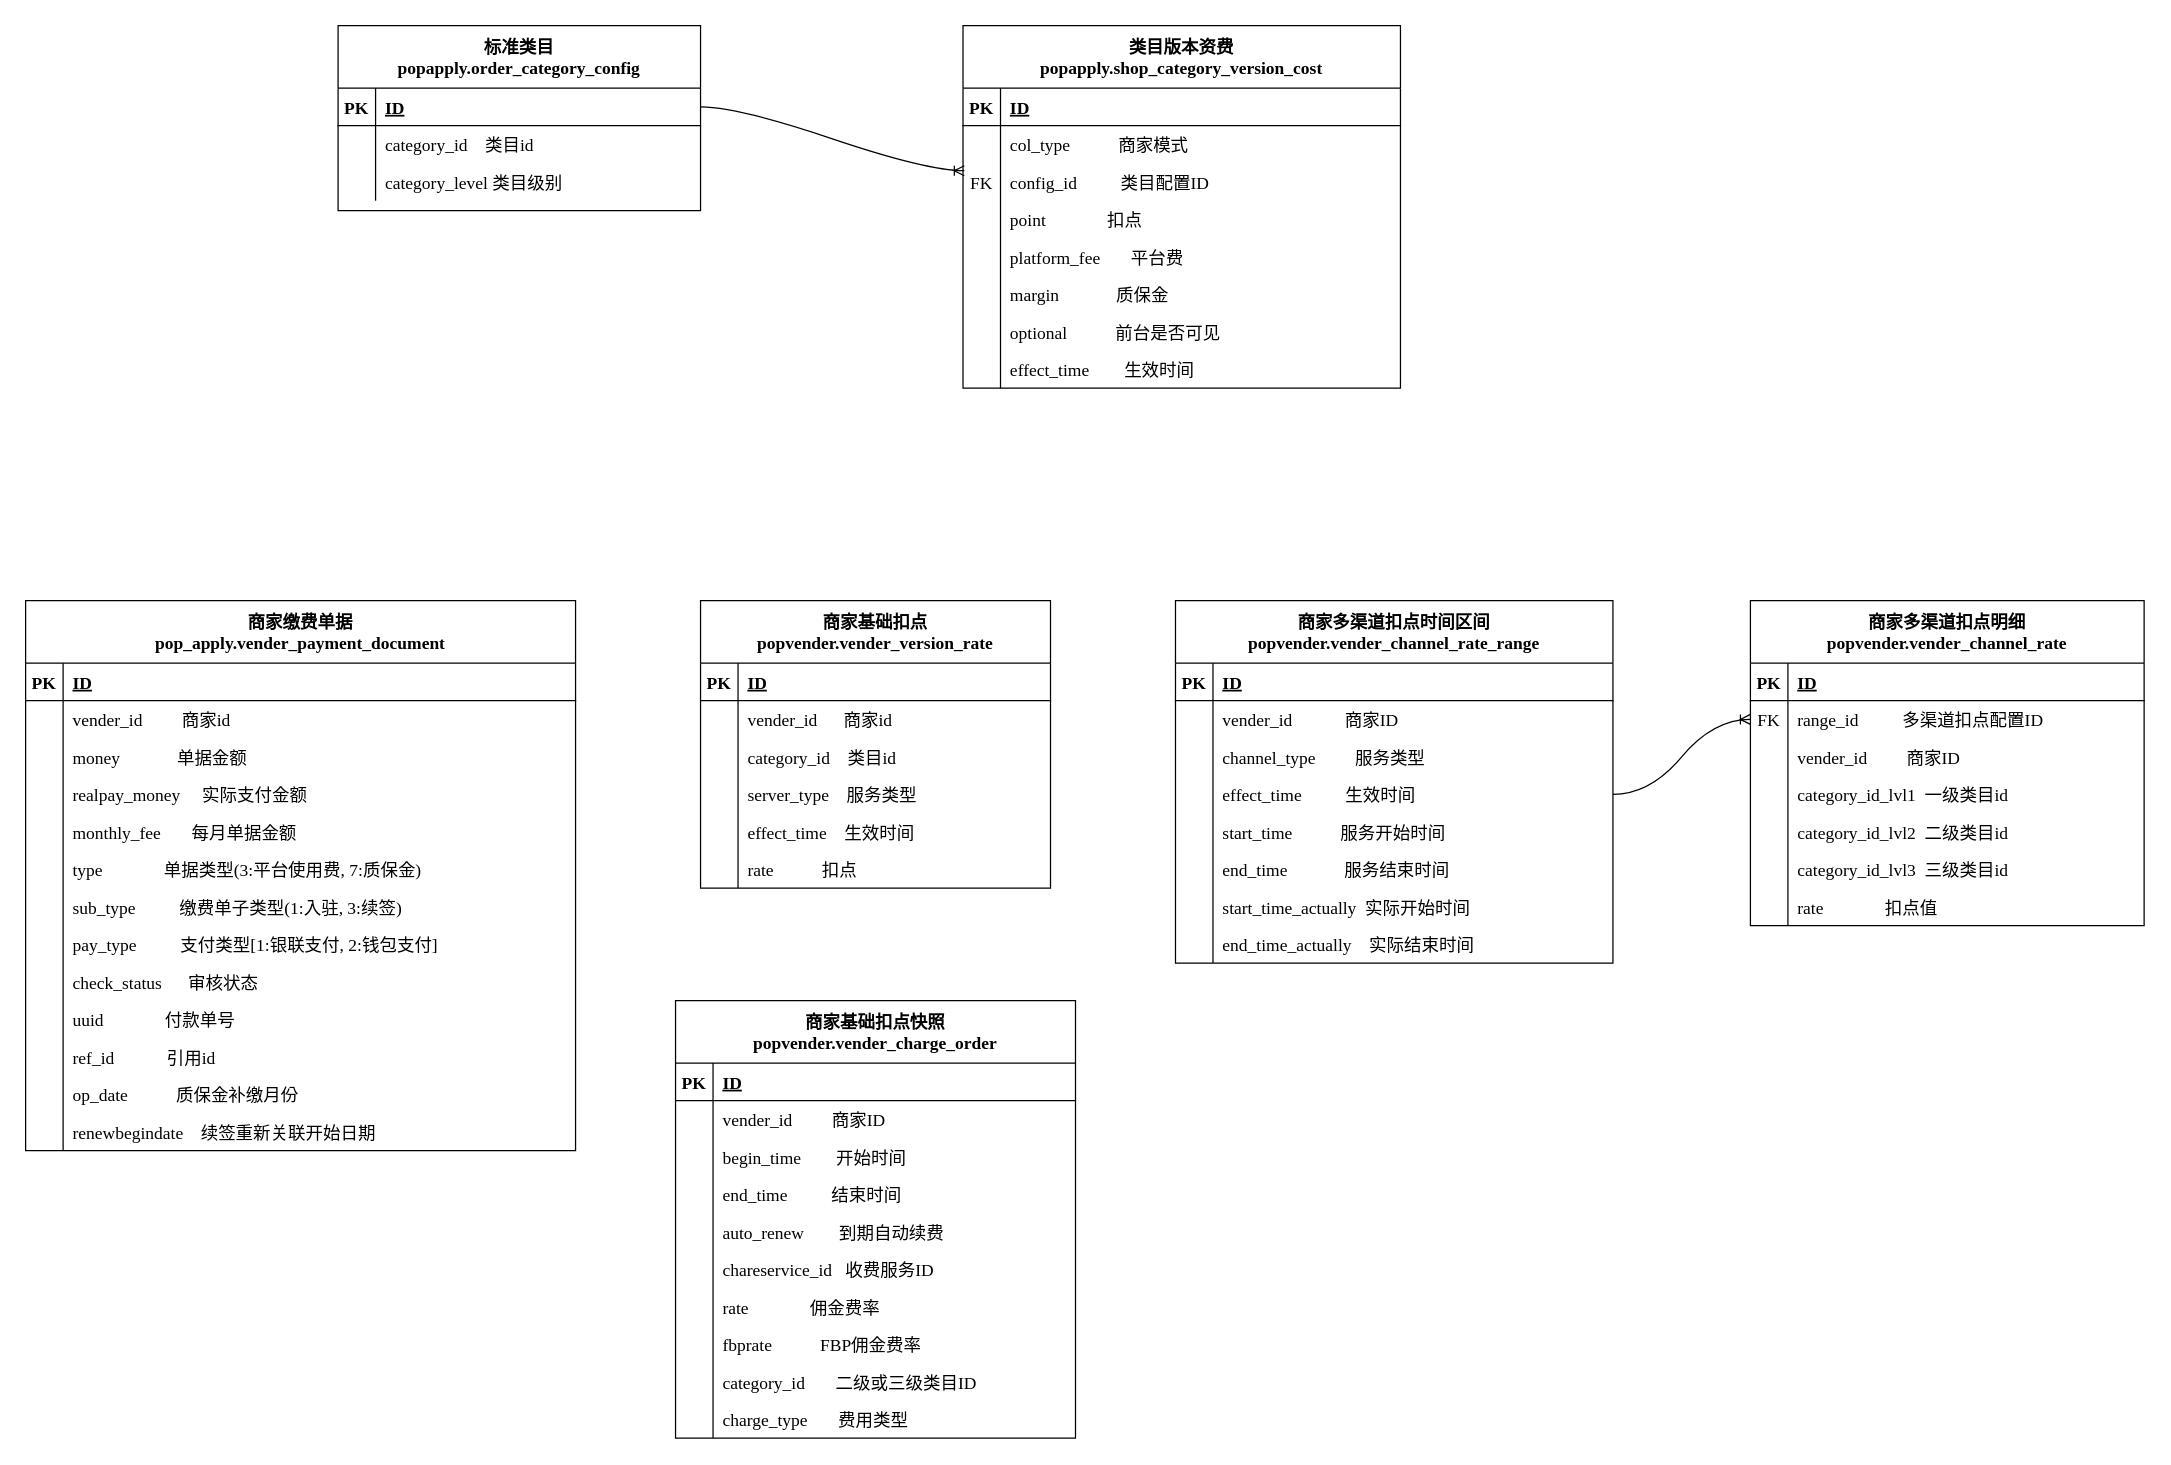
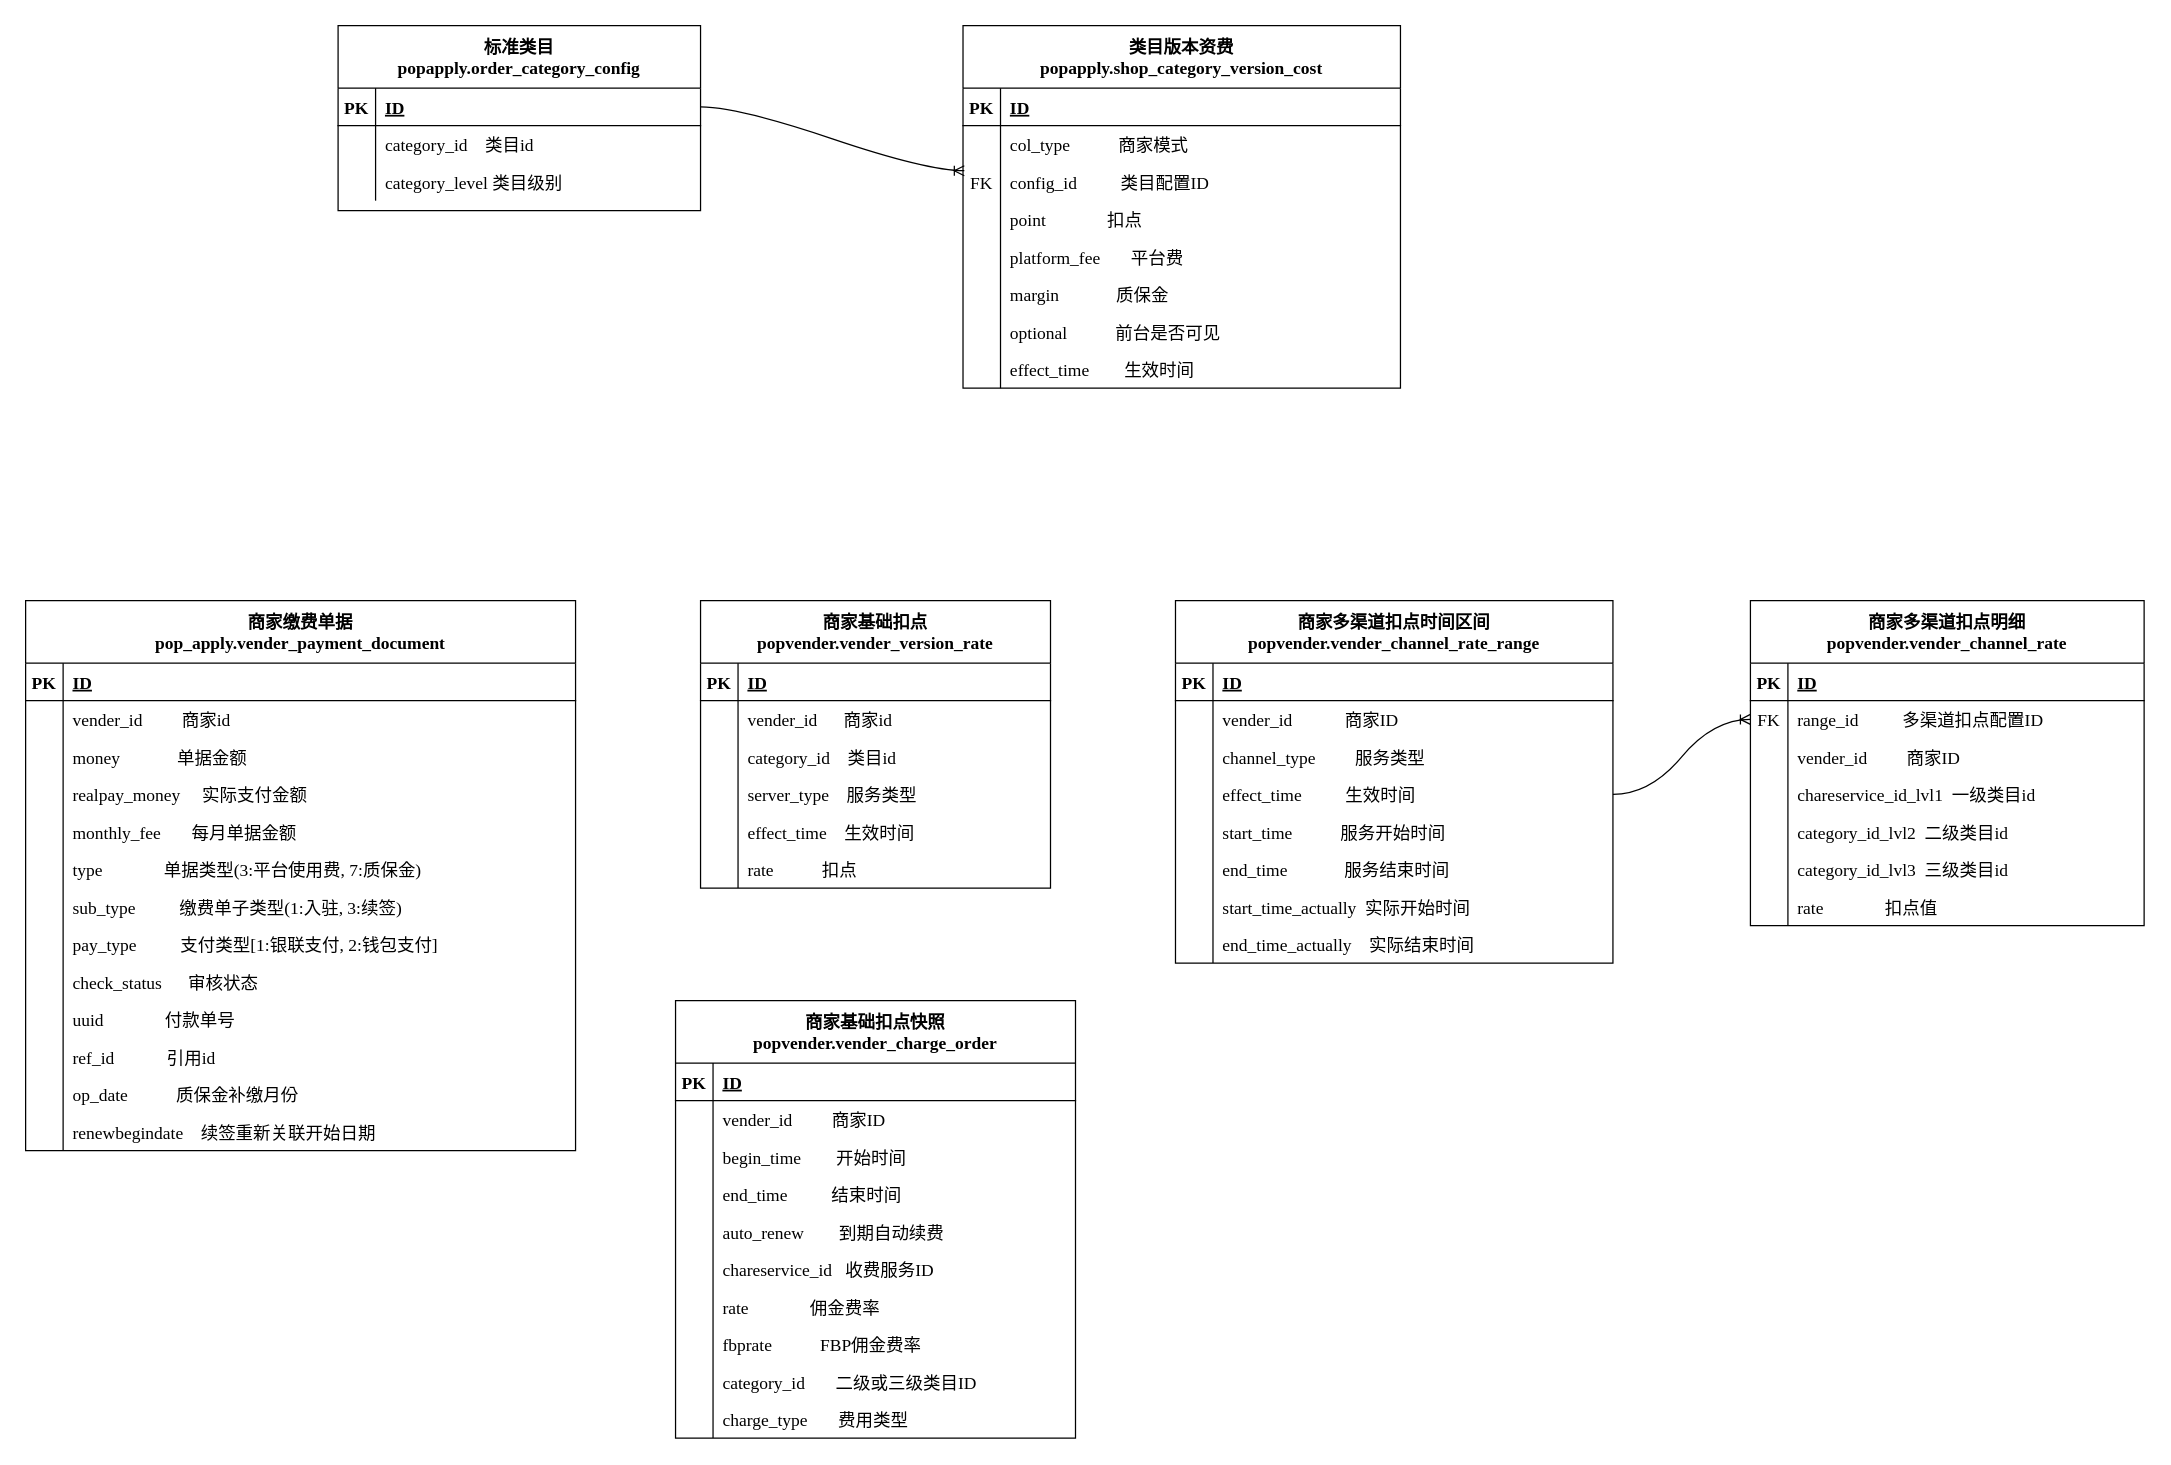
(1919, 795) -> (1936, 795)
